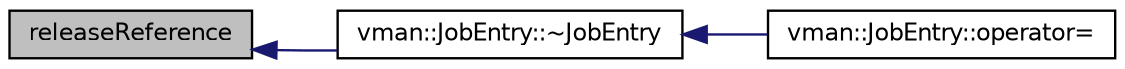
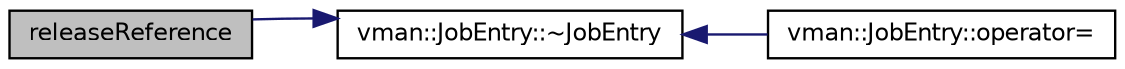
(307, 50) -> (283, 19)
